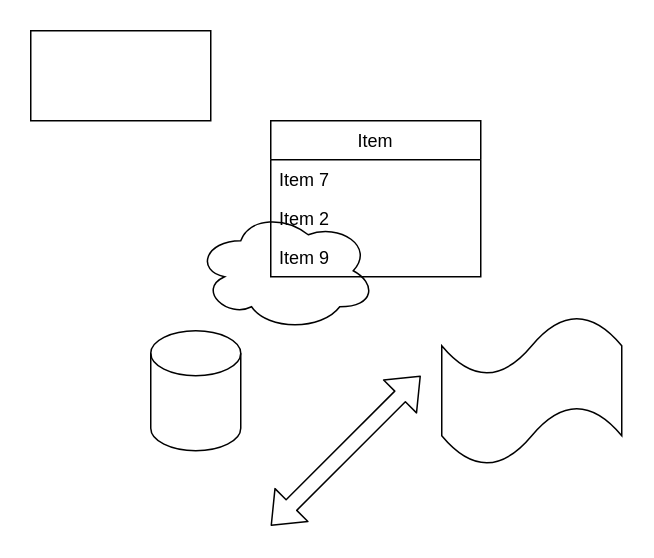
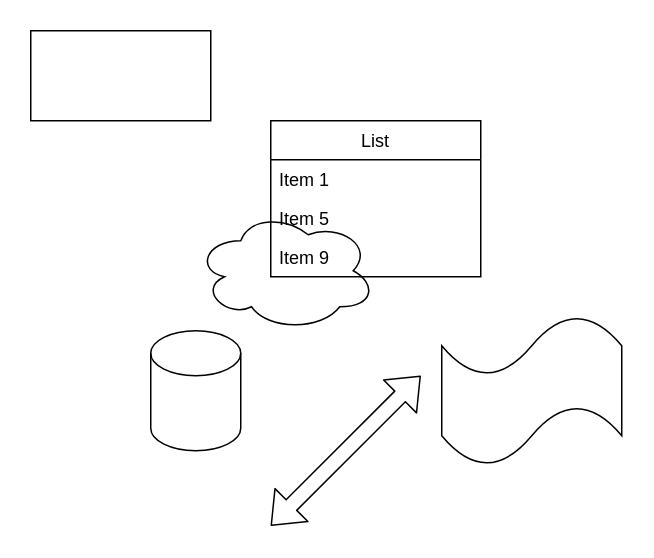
(375, 141) -> (375, 141)
(307, 180) -> (307, 180)
(307, 219) -> (307, 219)
